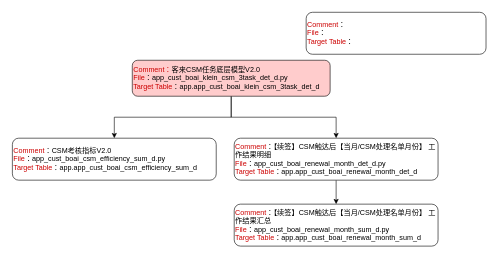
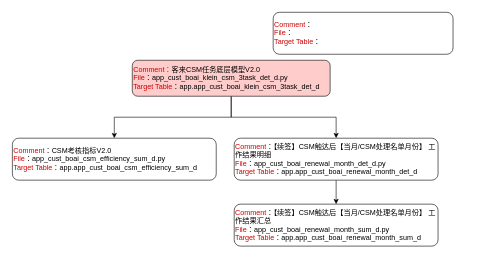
(396, 33) -> (363, 33)
